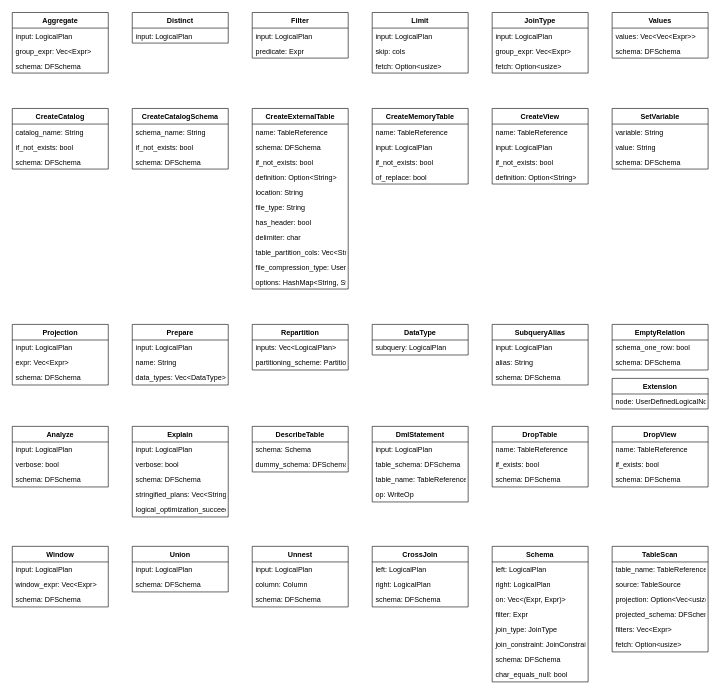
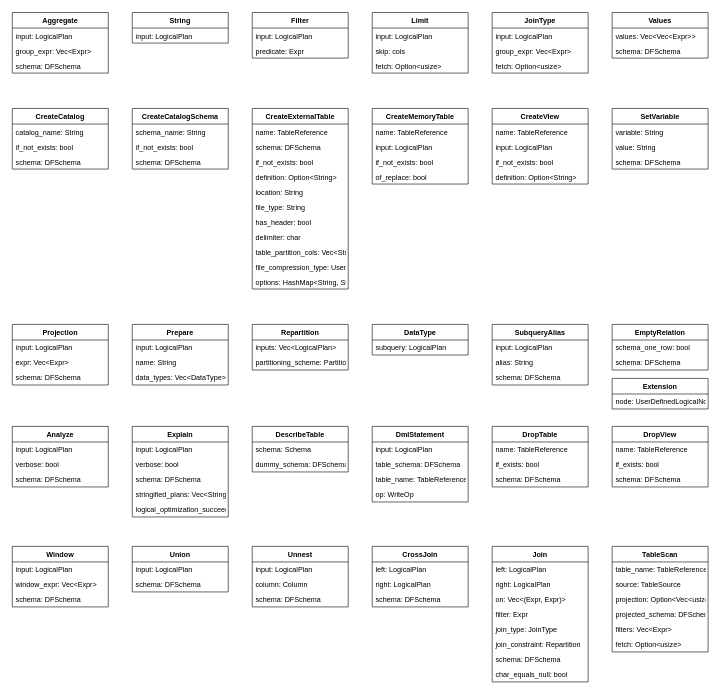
(180, 20) -> (180, 20)
(540, 554) -> (540, 554)
(552, 645) -> (546, 645)
